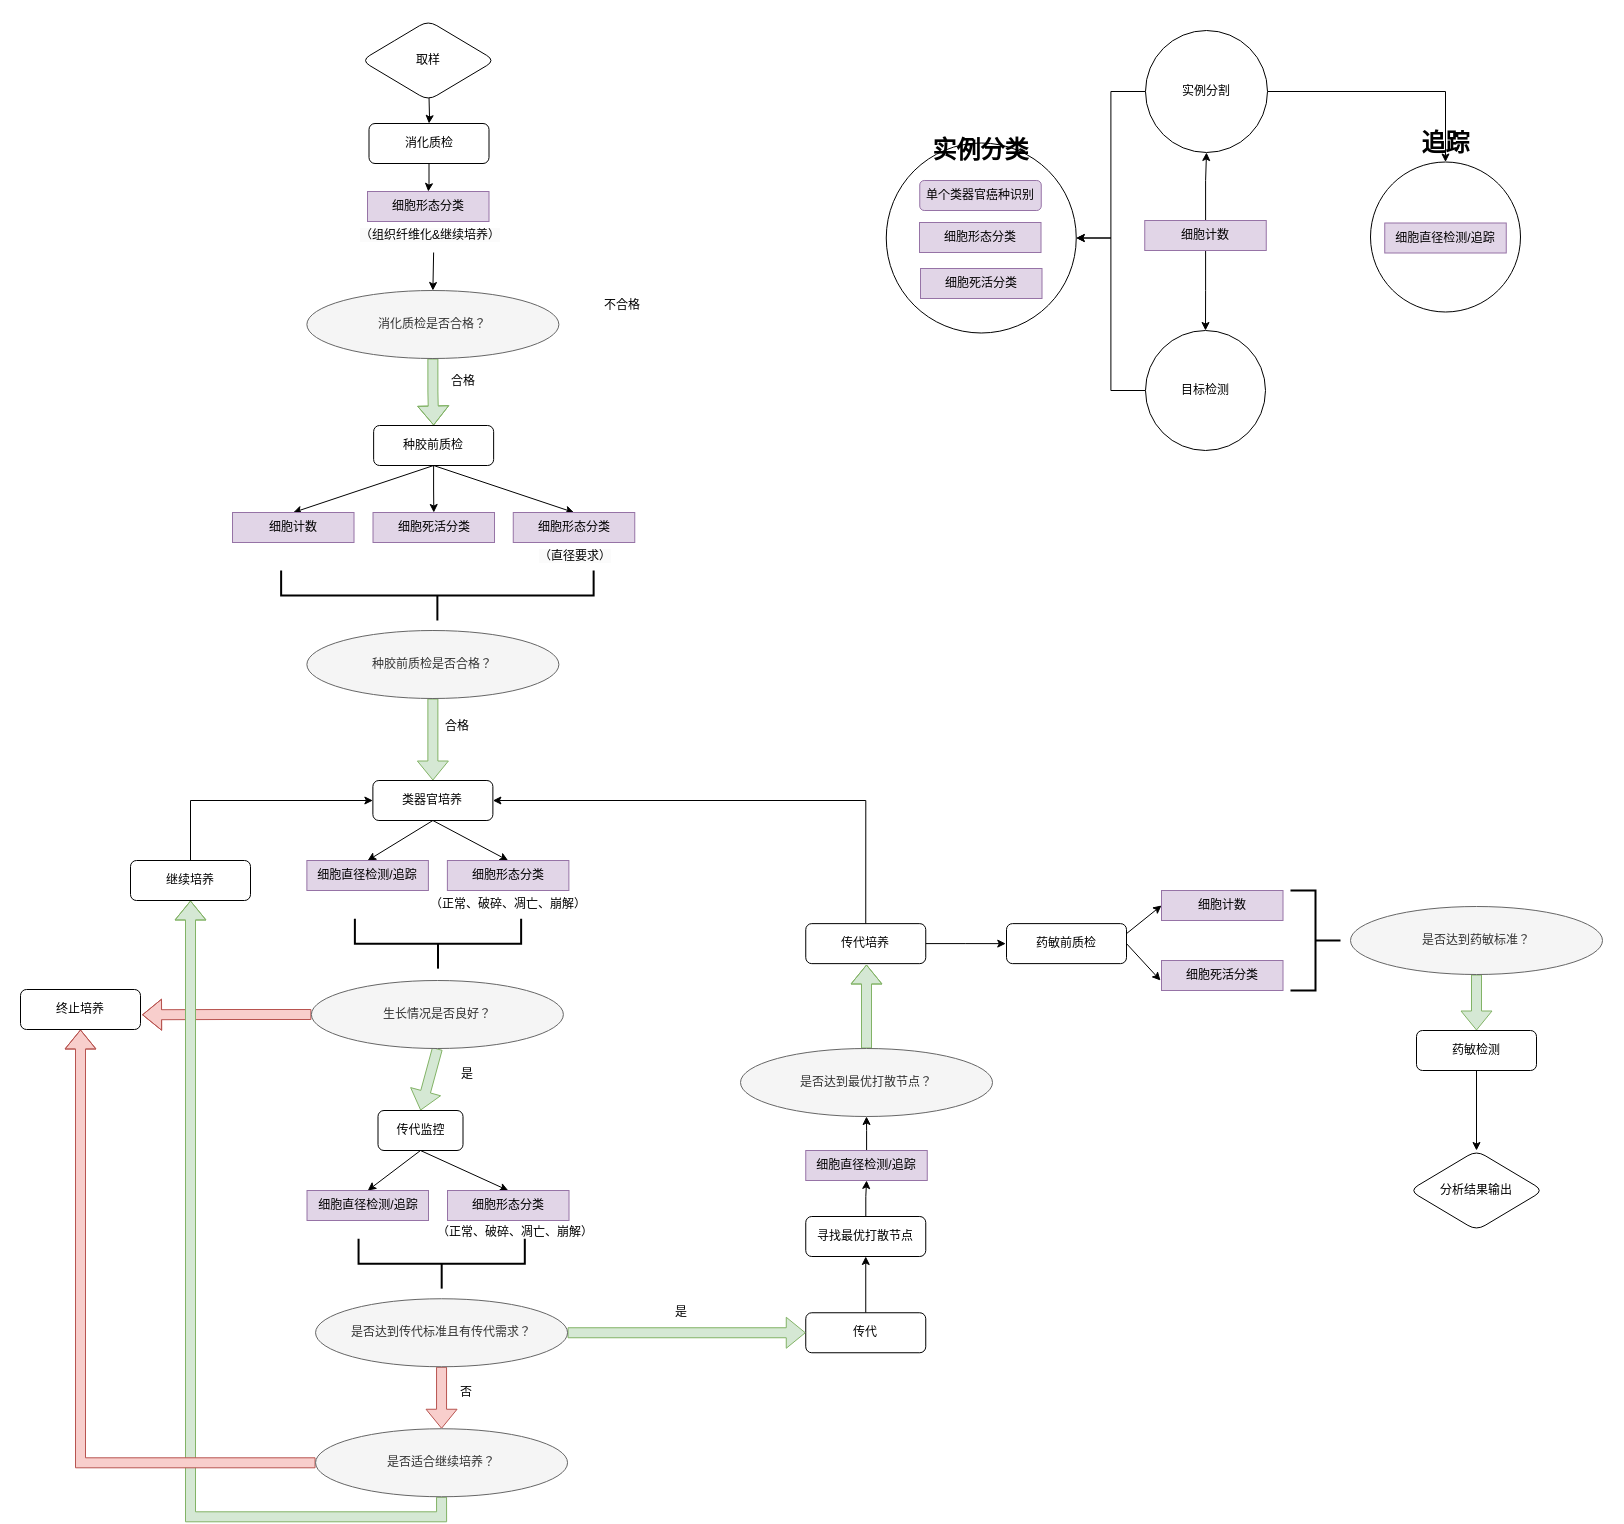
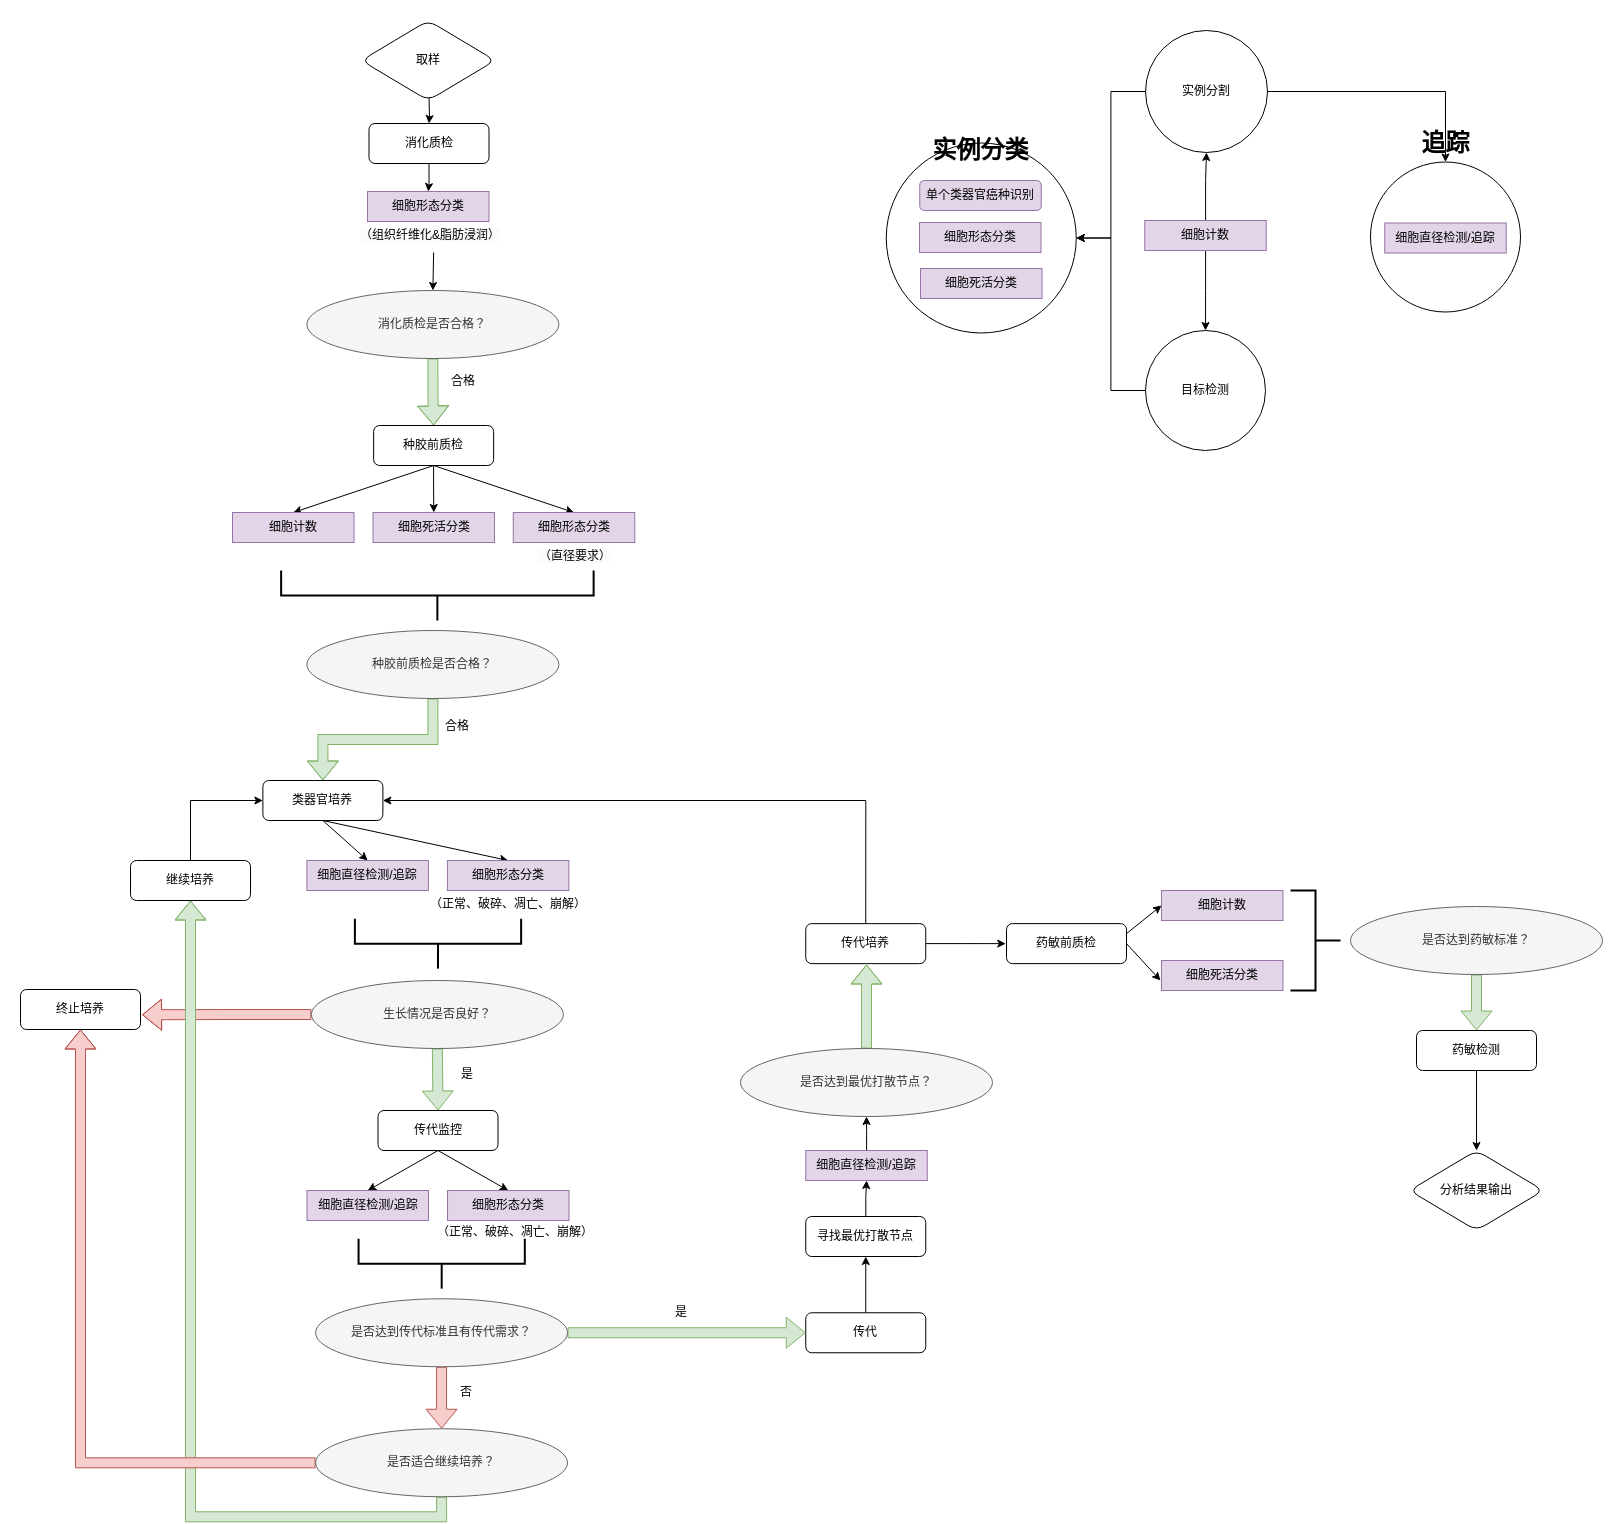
(430, 236) -> (430, 236)
(622, 306) -> none
(433, 801) -> (323, 801)
(421, 1131) -> (438, 1131)
